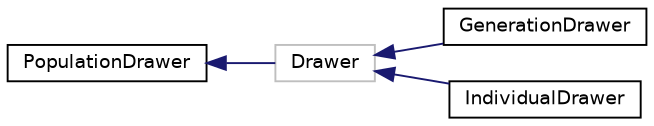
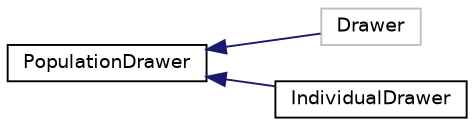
(545, 27) -> none
(422, 79) -> (251, 83)
